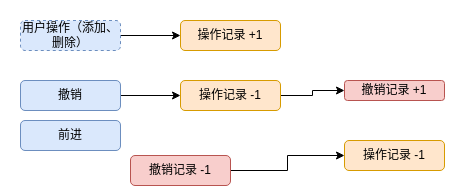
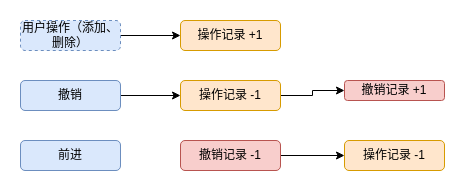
(71, 136) -> (71, 156)
(181, 171) -> (231, 156)
